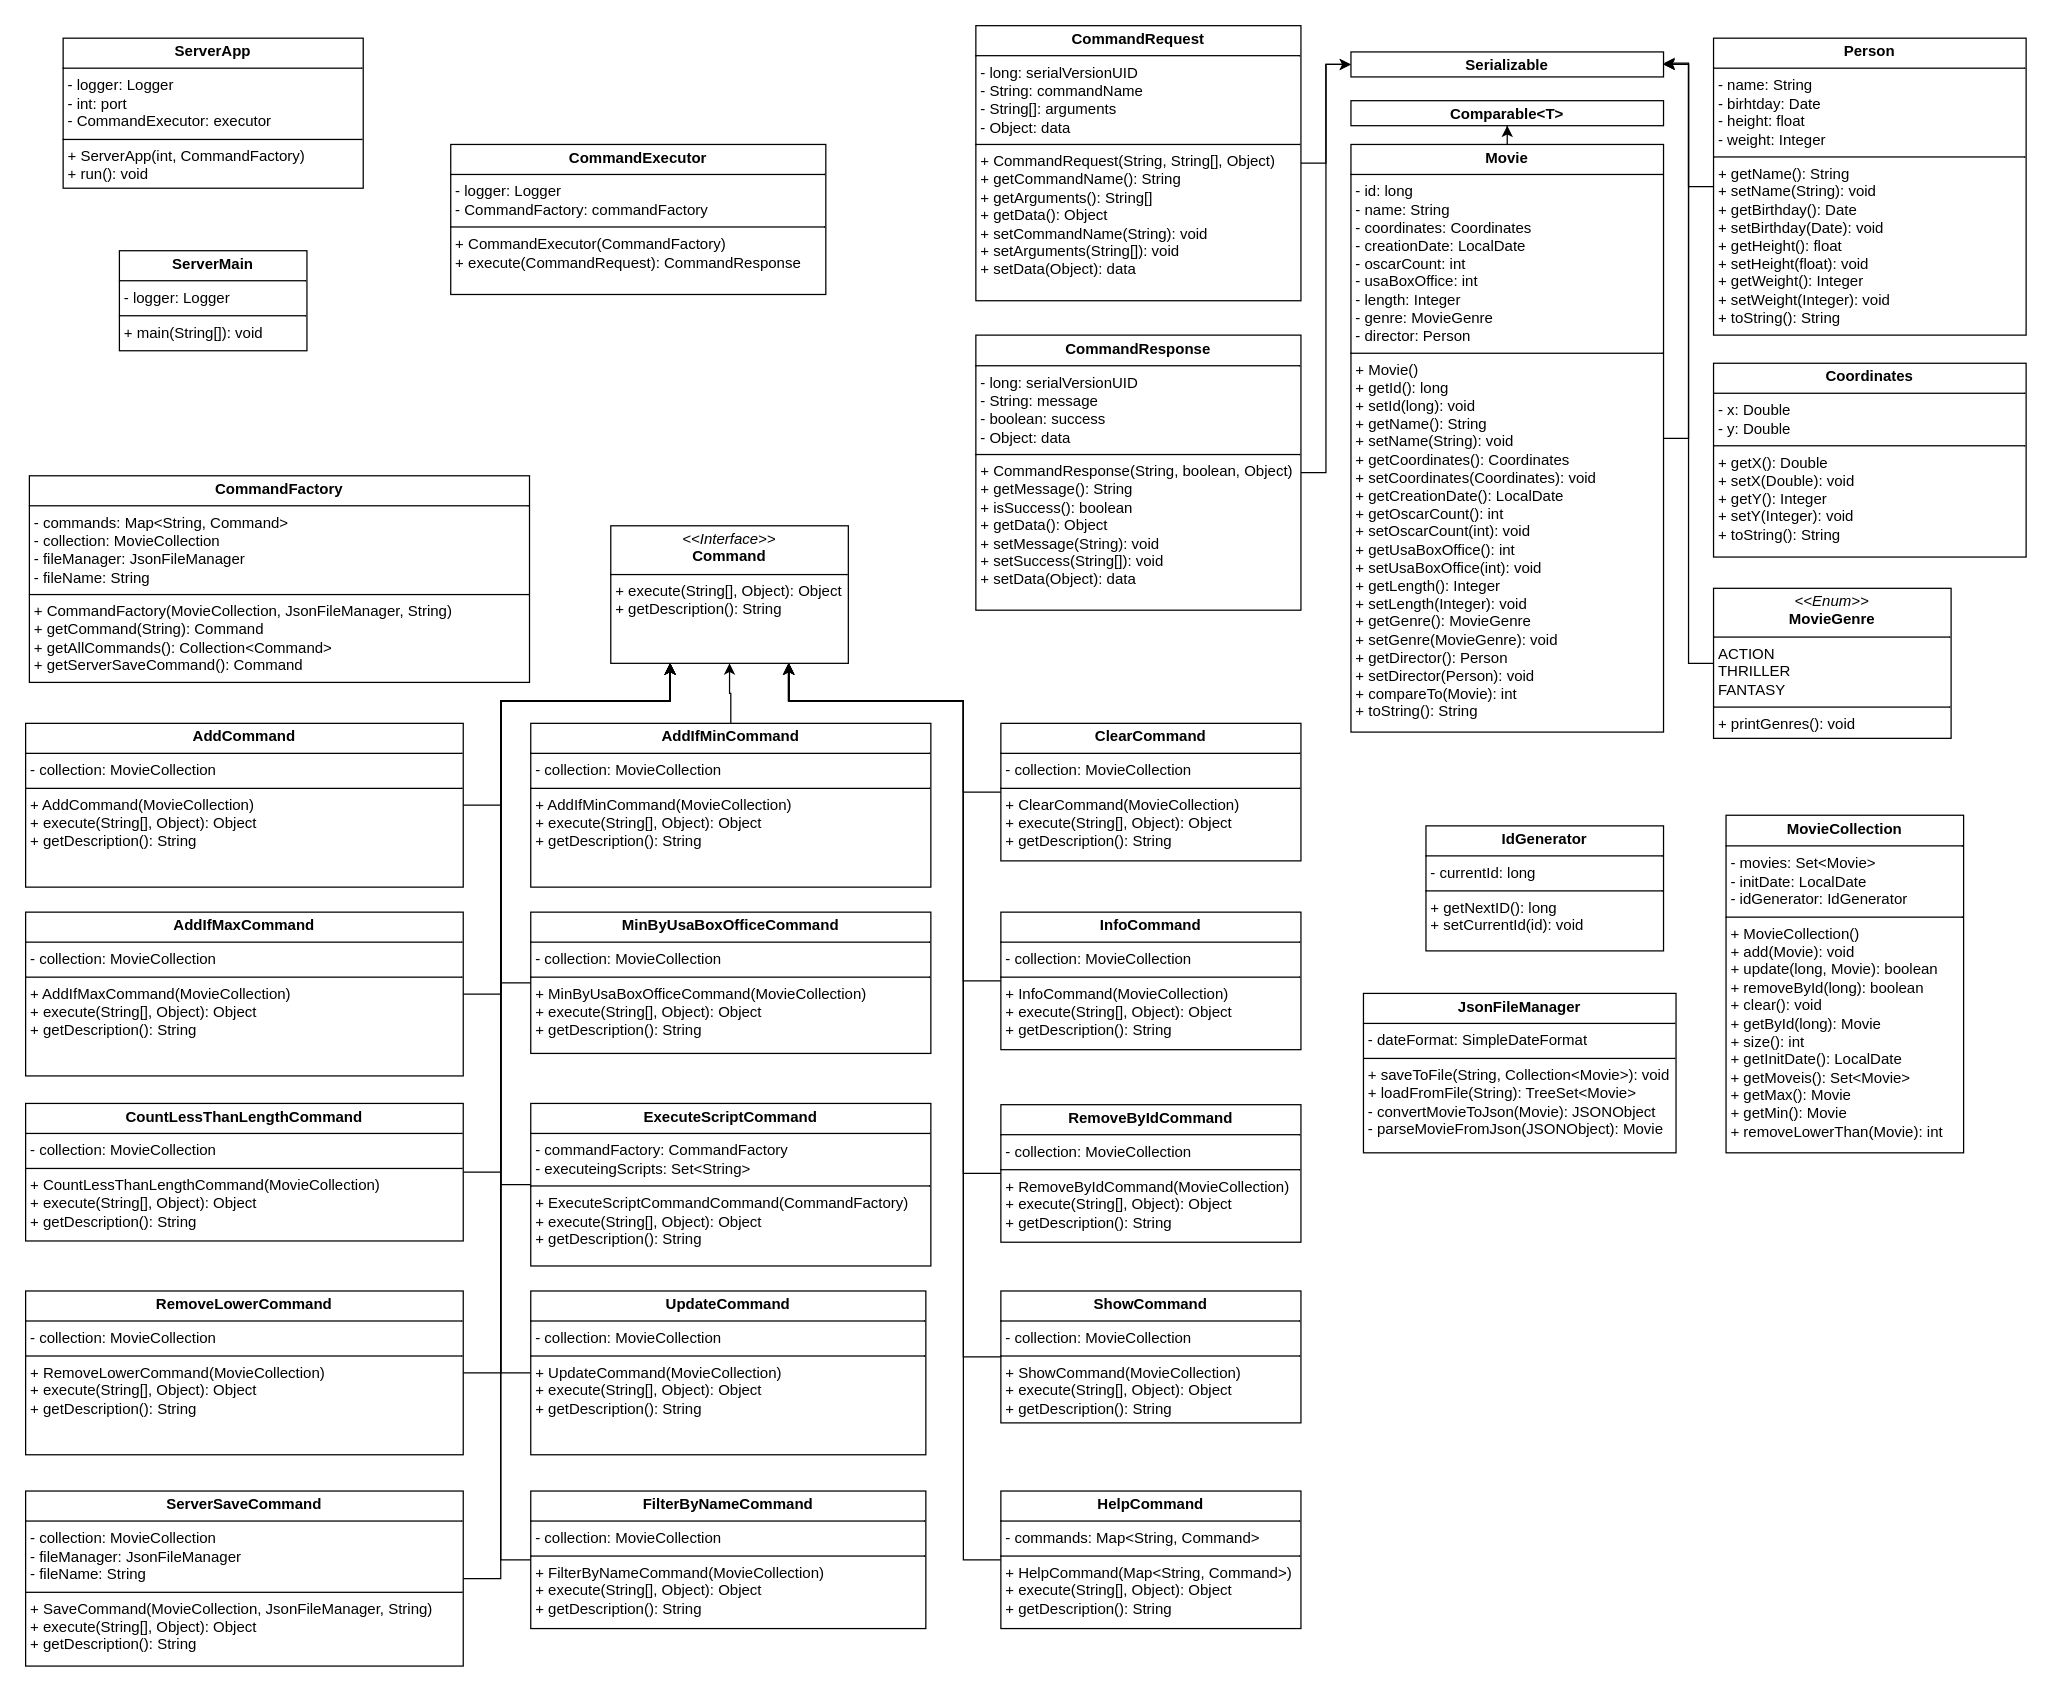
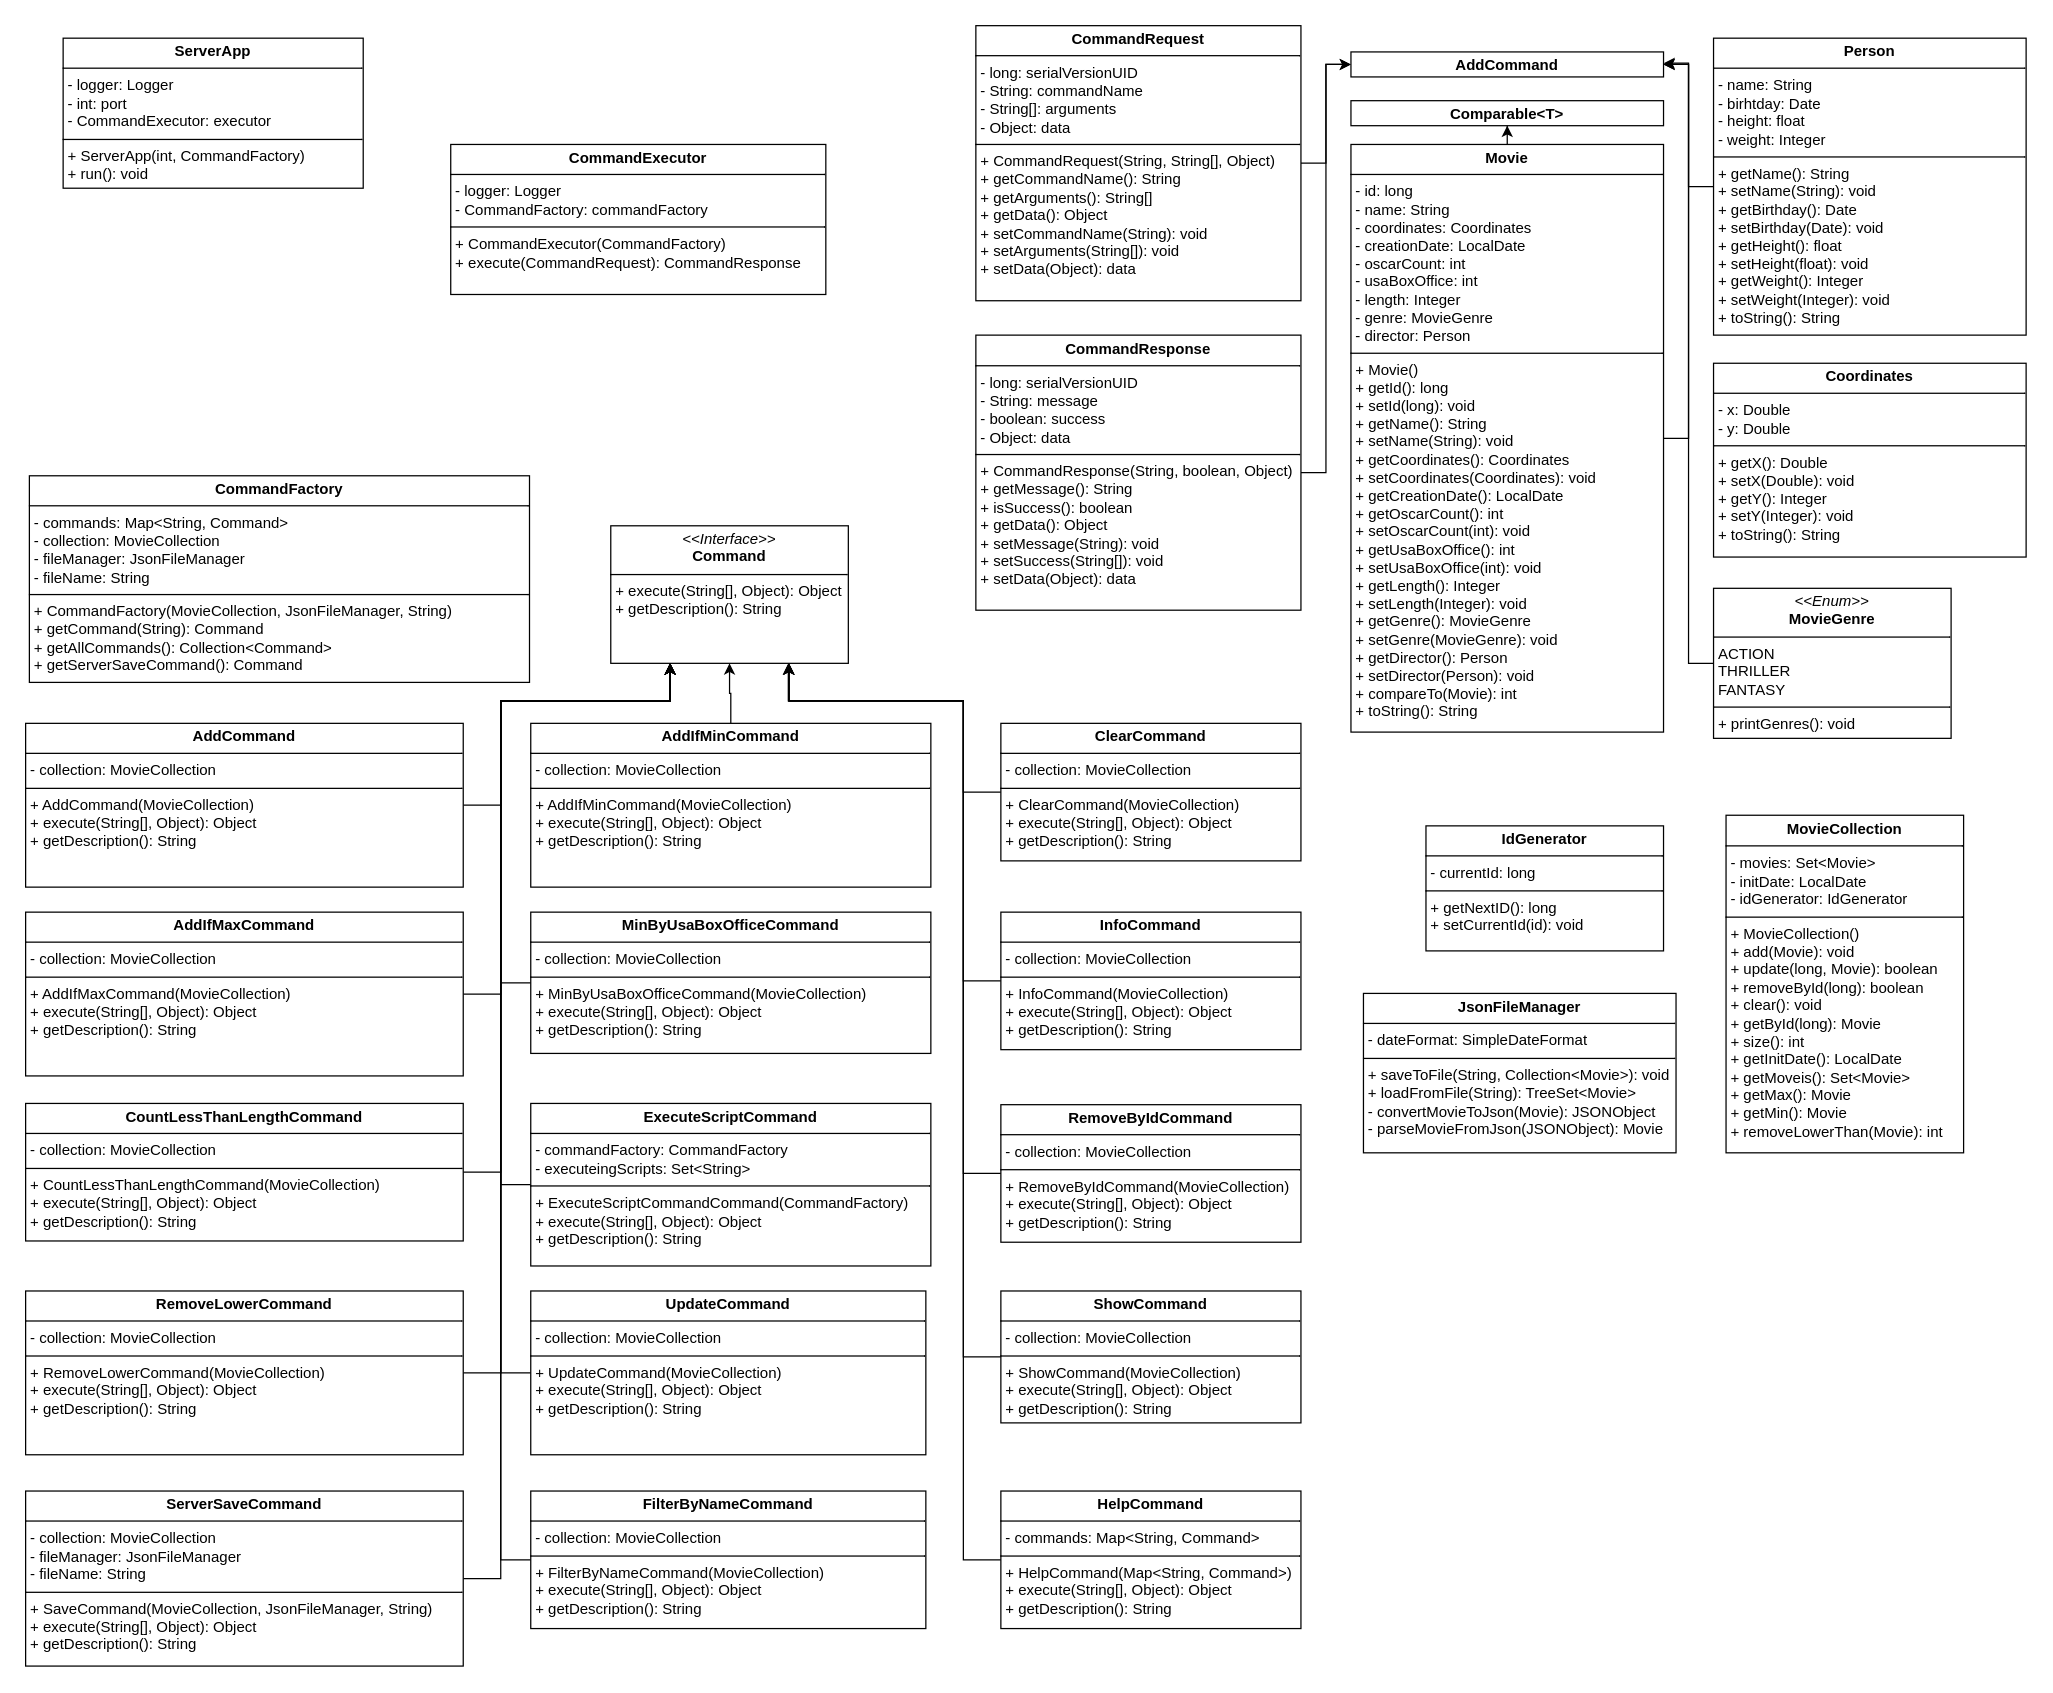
(1393, 61) -> (1393, 61)
(213, 301) -> none
